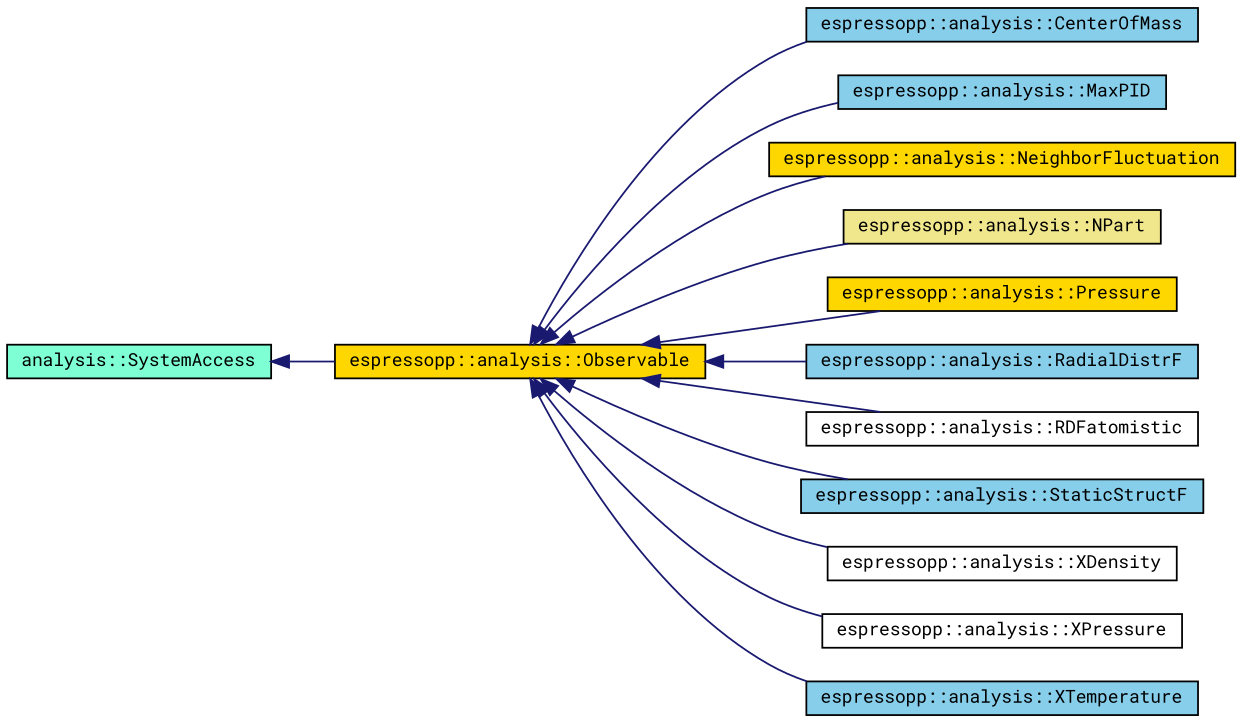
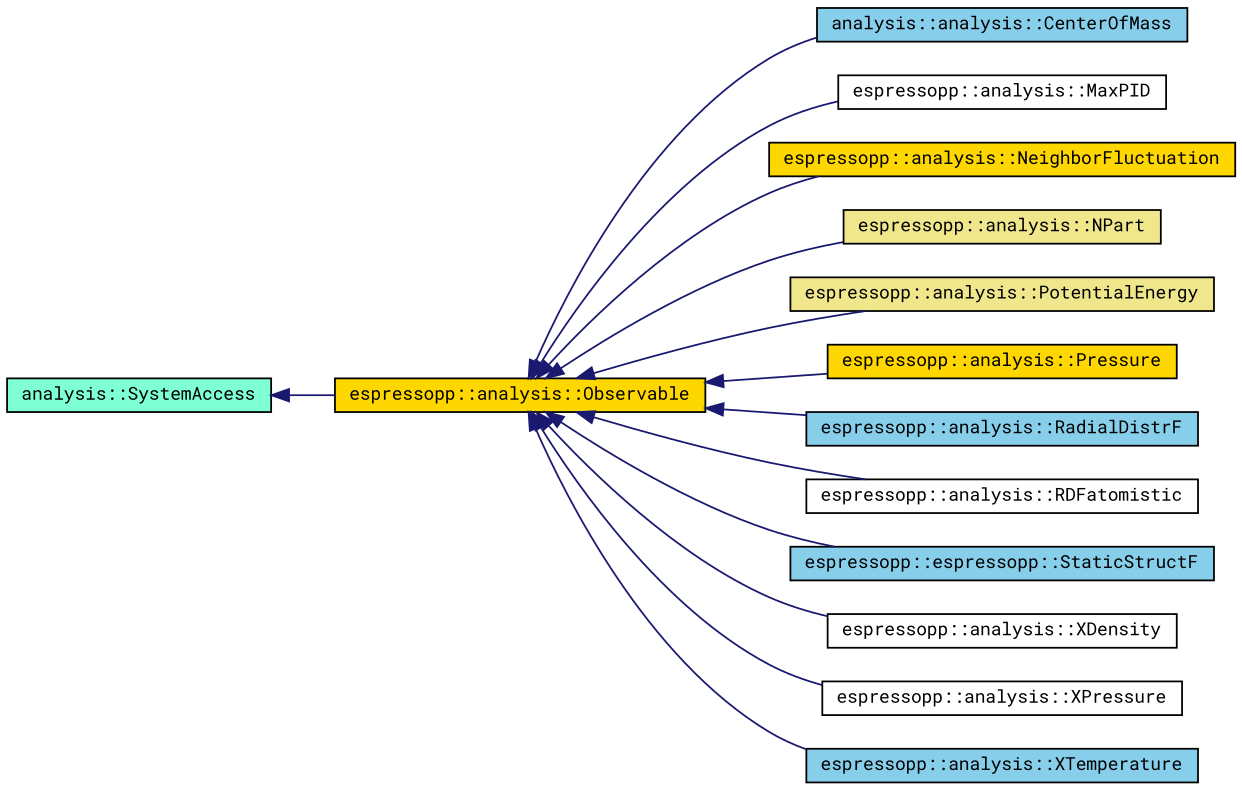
(1002, 25) -> (1002, 25)
(1002, 92) -> (1002, 92)
none -> (1002, 294)
(1002, 496) -> (1002, 564)
